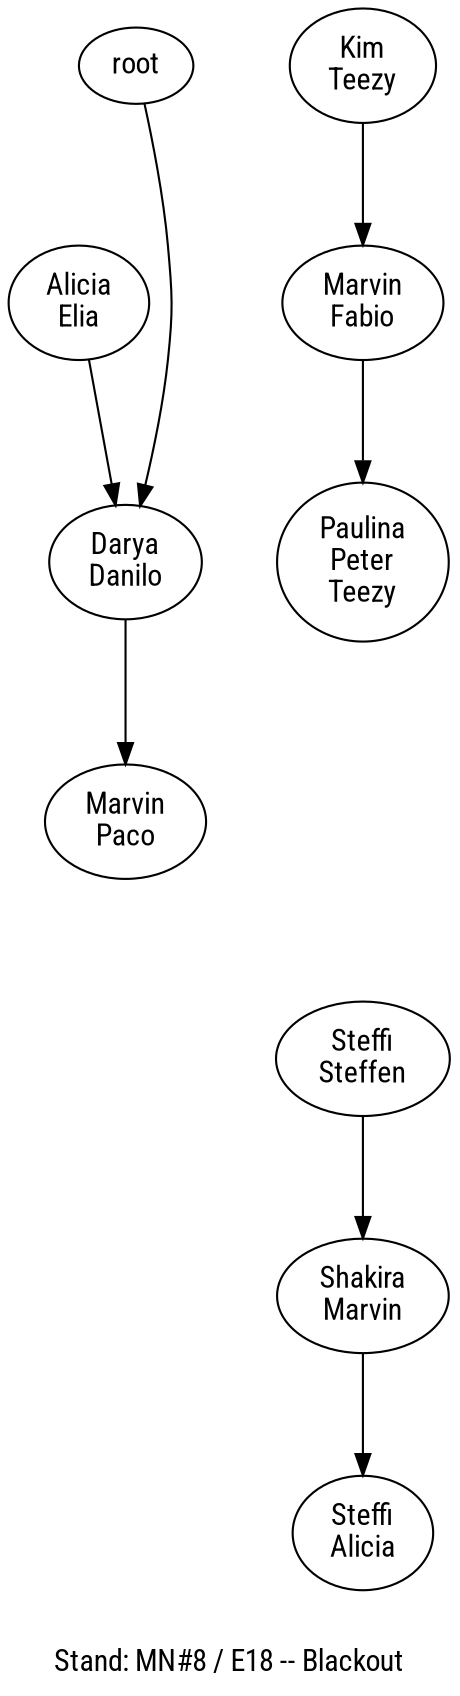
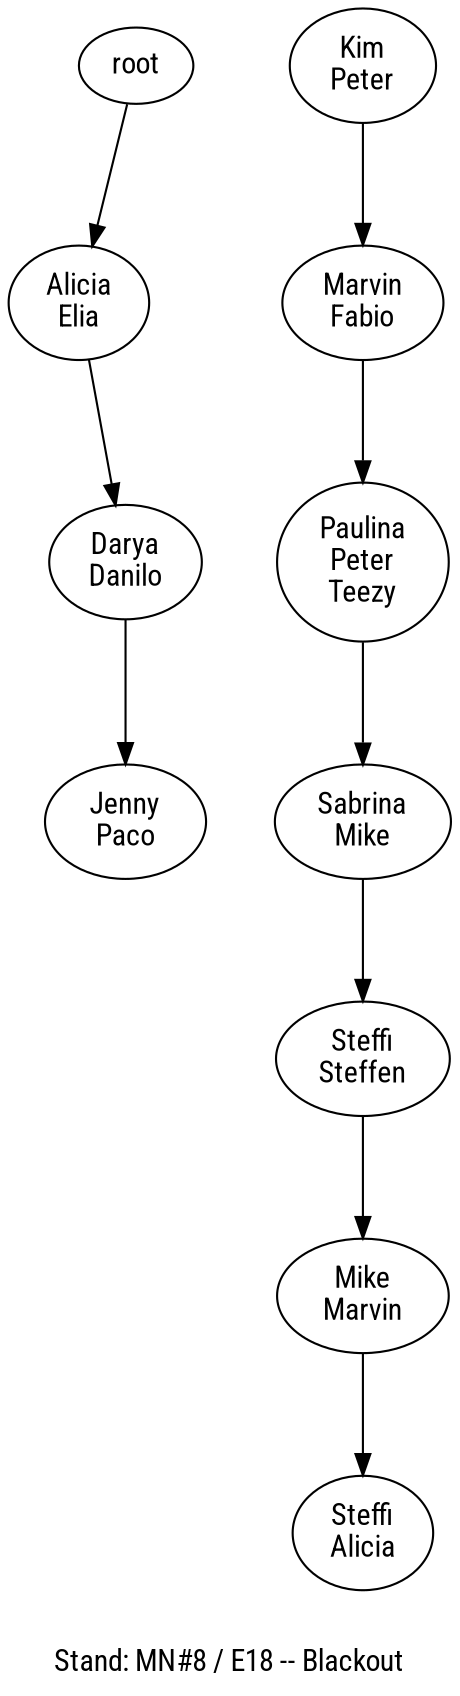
(363, 66) -> (363, 66)
(171, 295) -> (112, 165)
(126, 822) -> (126, 822)
none -> (363, 822)
(363, 1296) -> (363, 1296)
